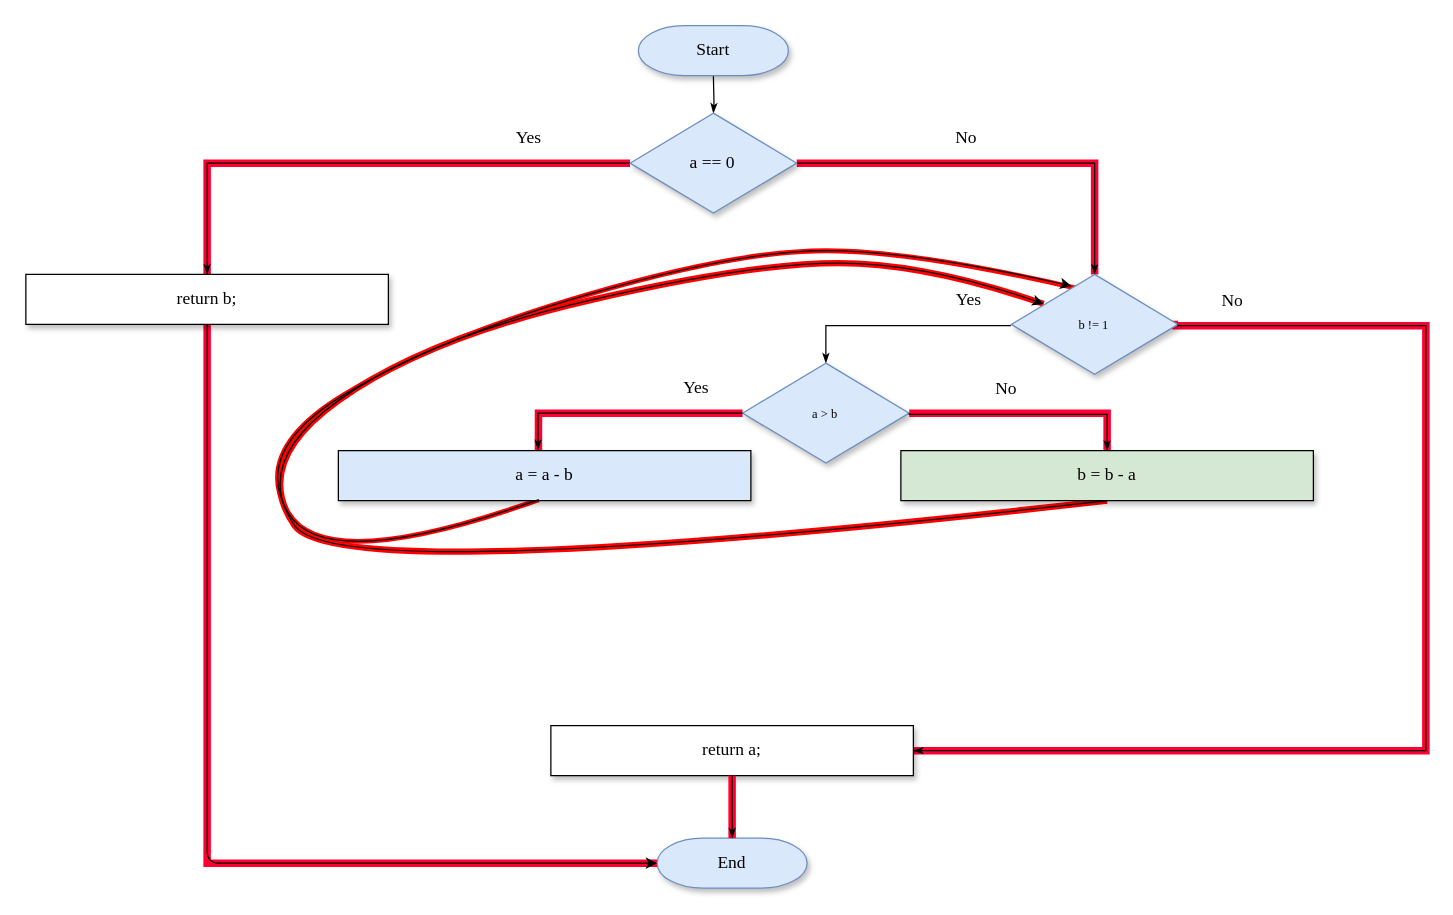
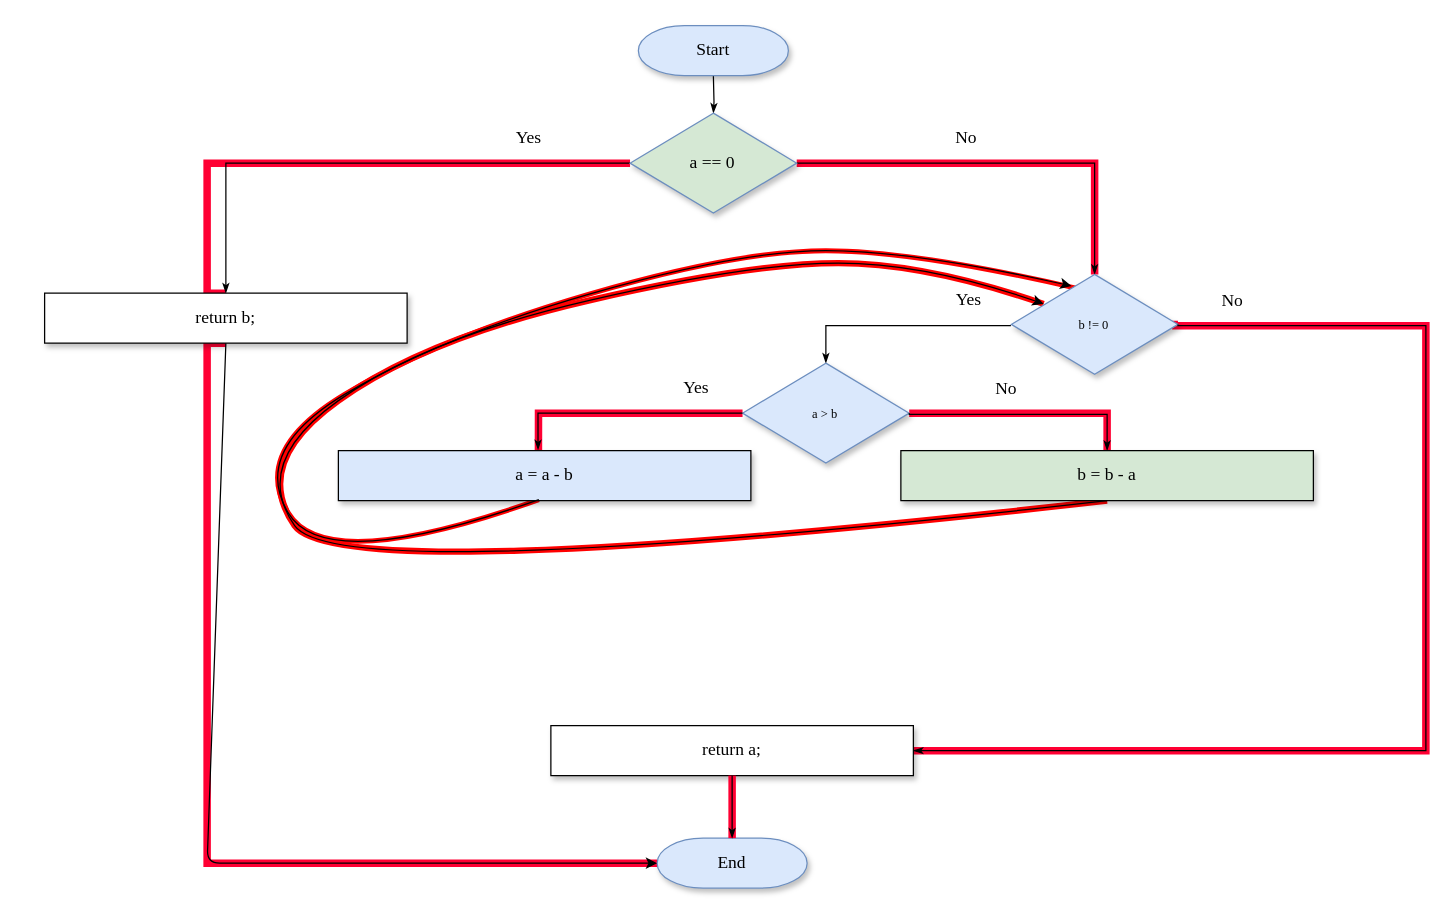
(713, 163) -> (713, 163)
(207, 299) -> (226, 318)
(1094, 324) -> (1094, 324)
